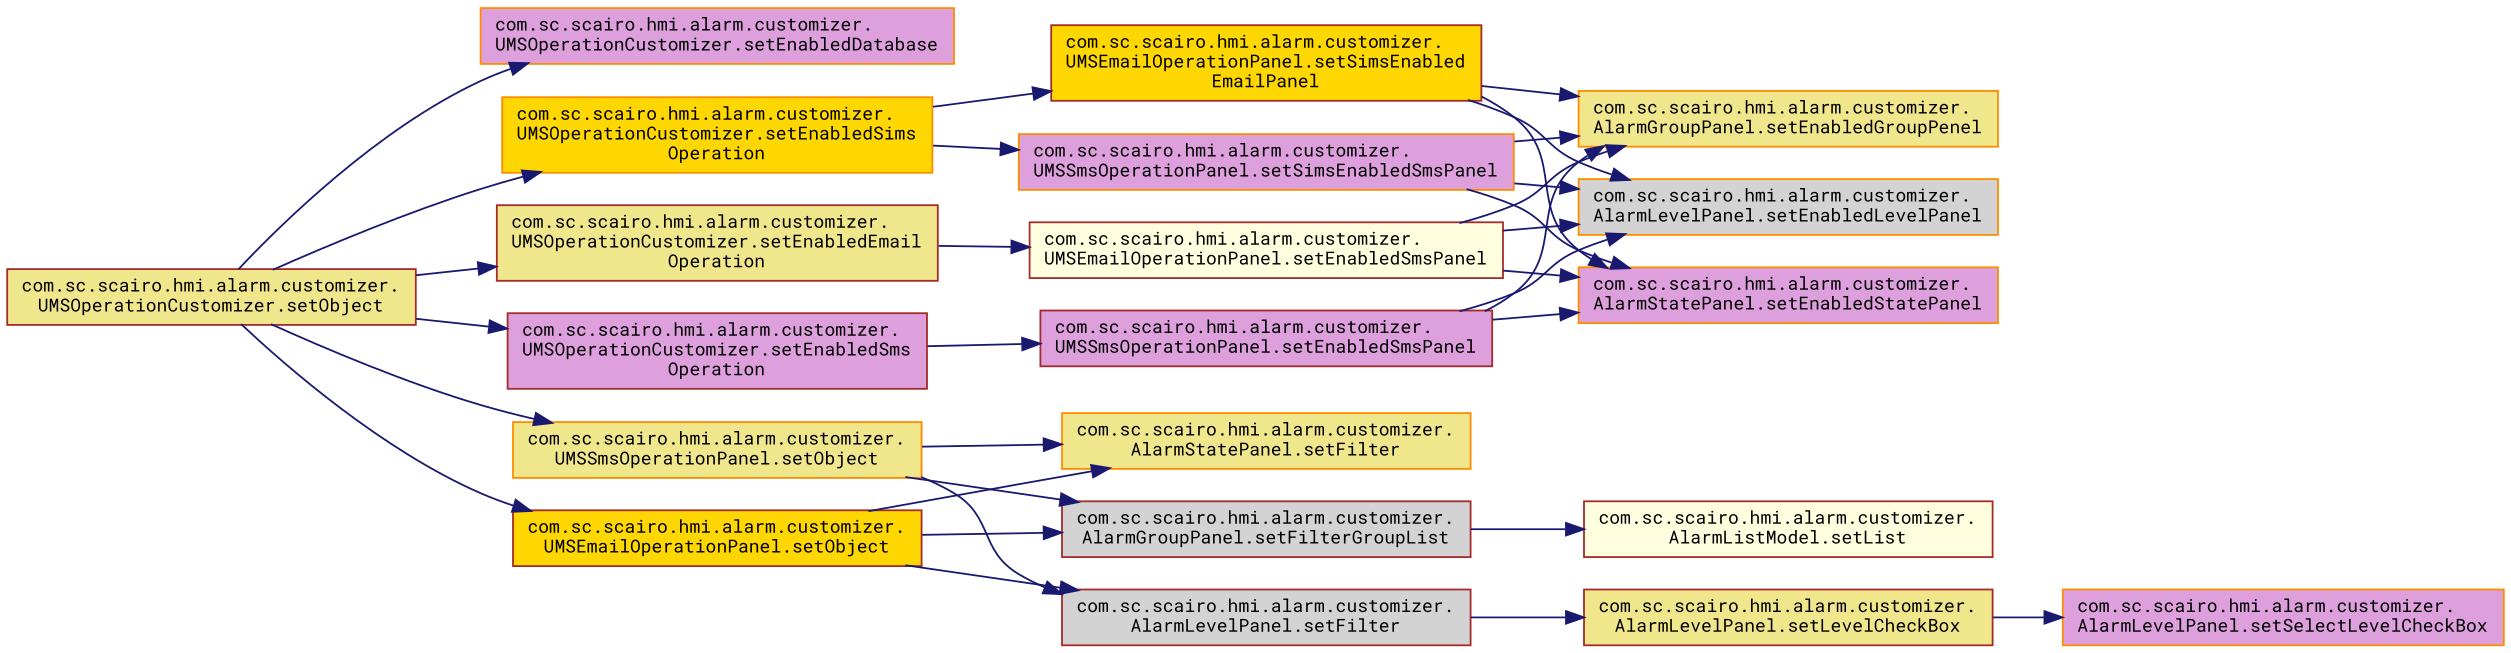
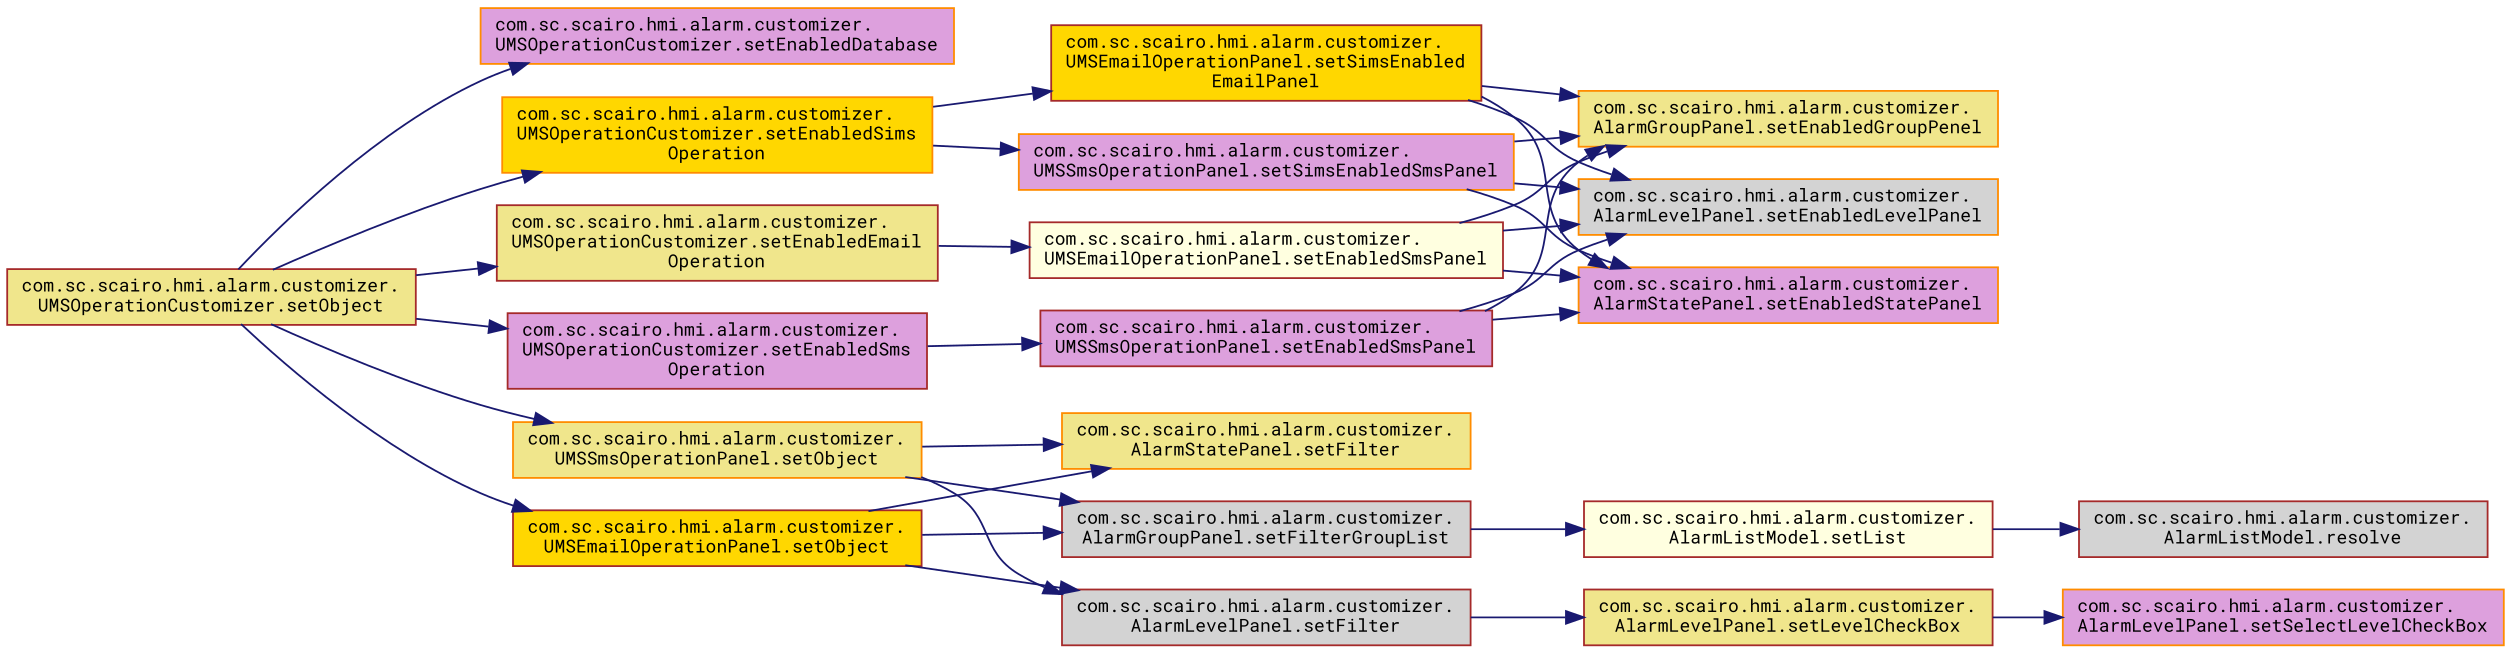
none -> (2283, 529)
